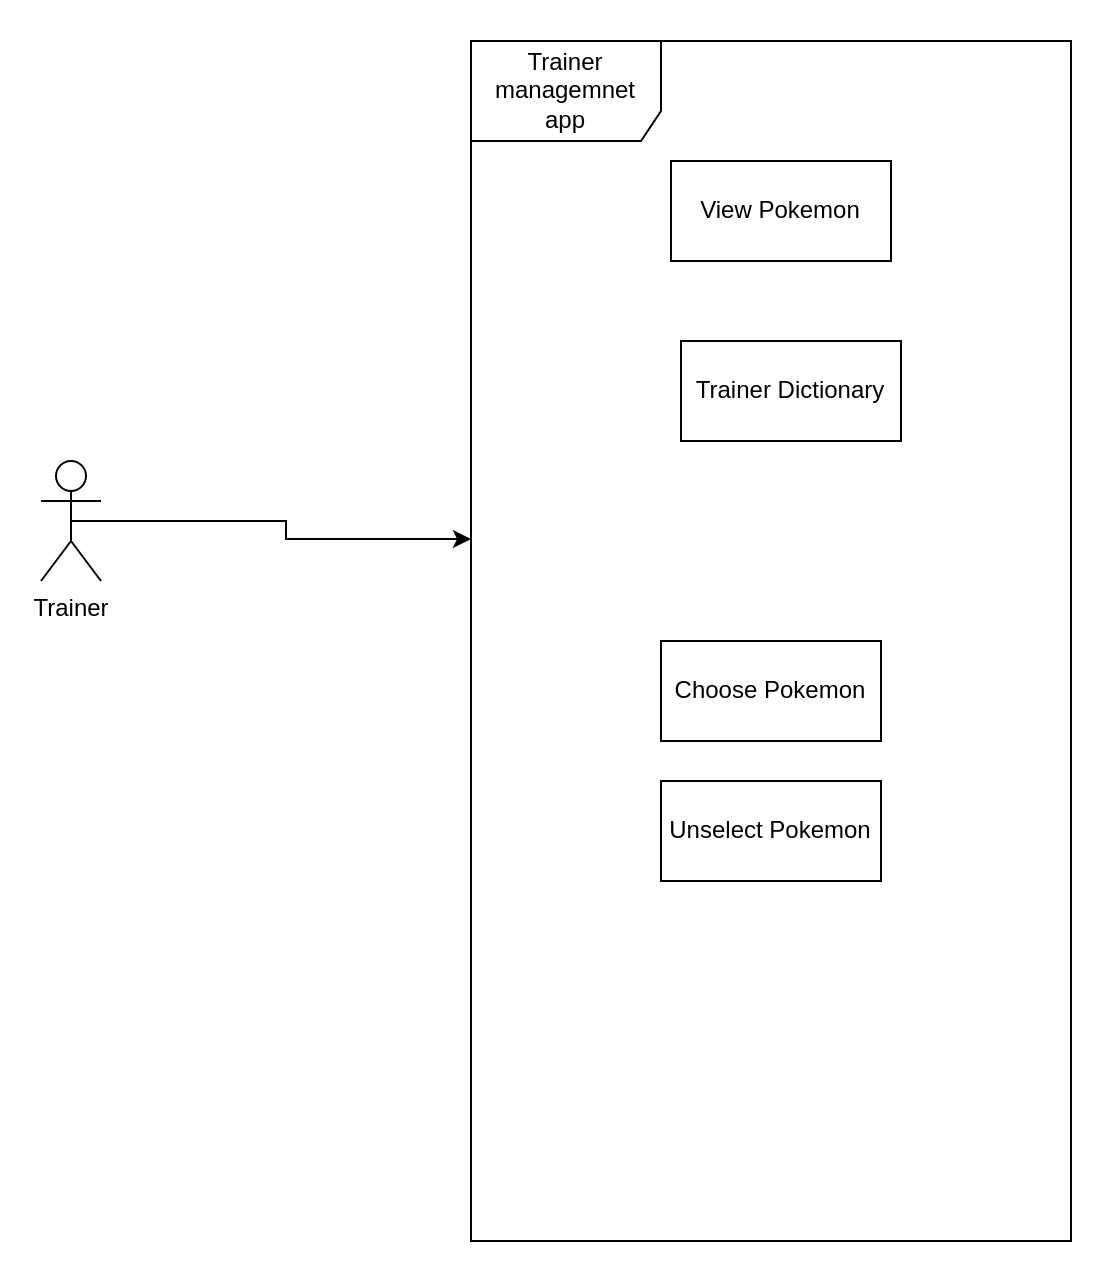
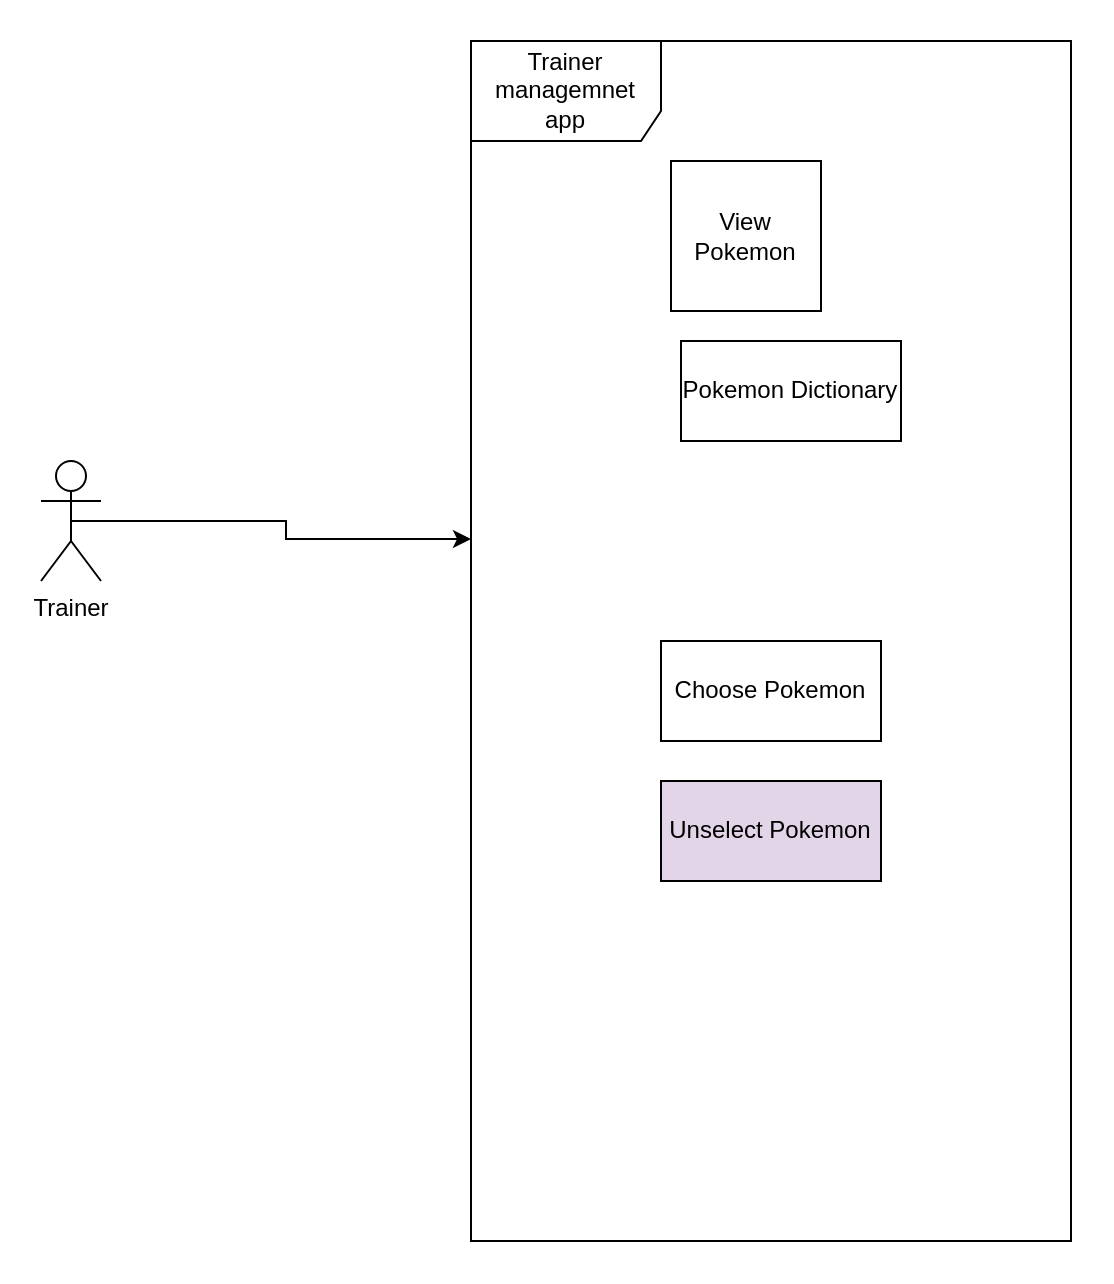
(781, 211) -> (746, 236)
(791, 391) -> (791, 391)
(771, 831) -> (771, 831)
